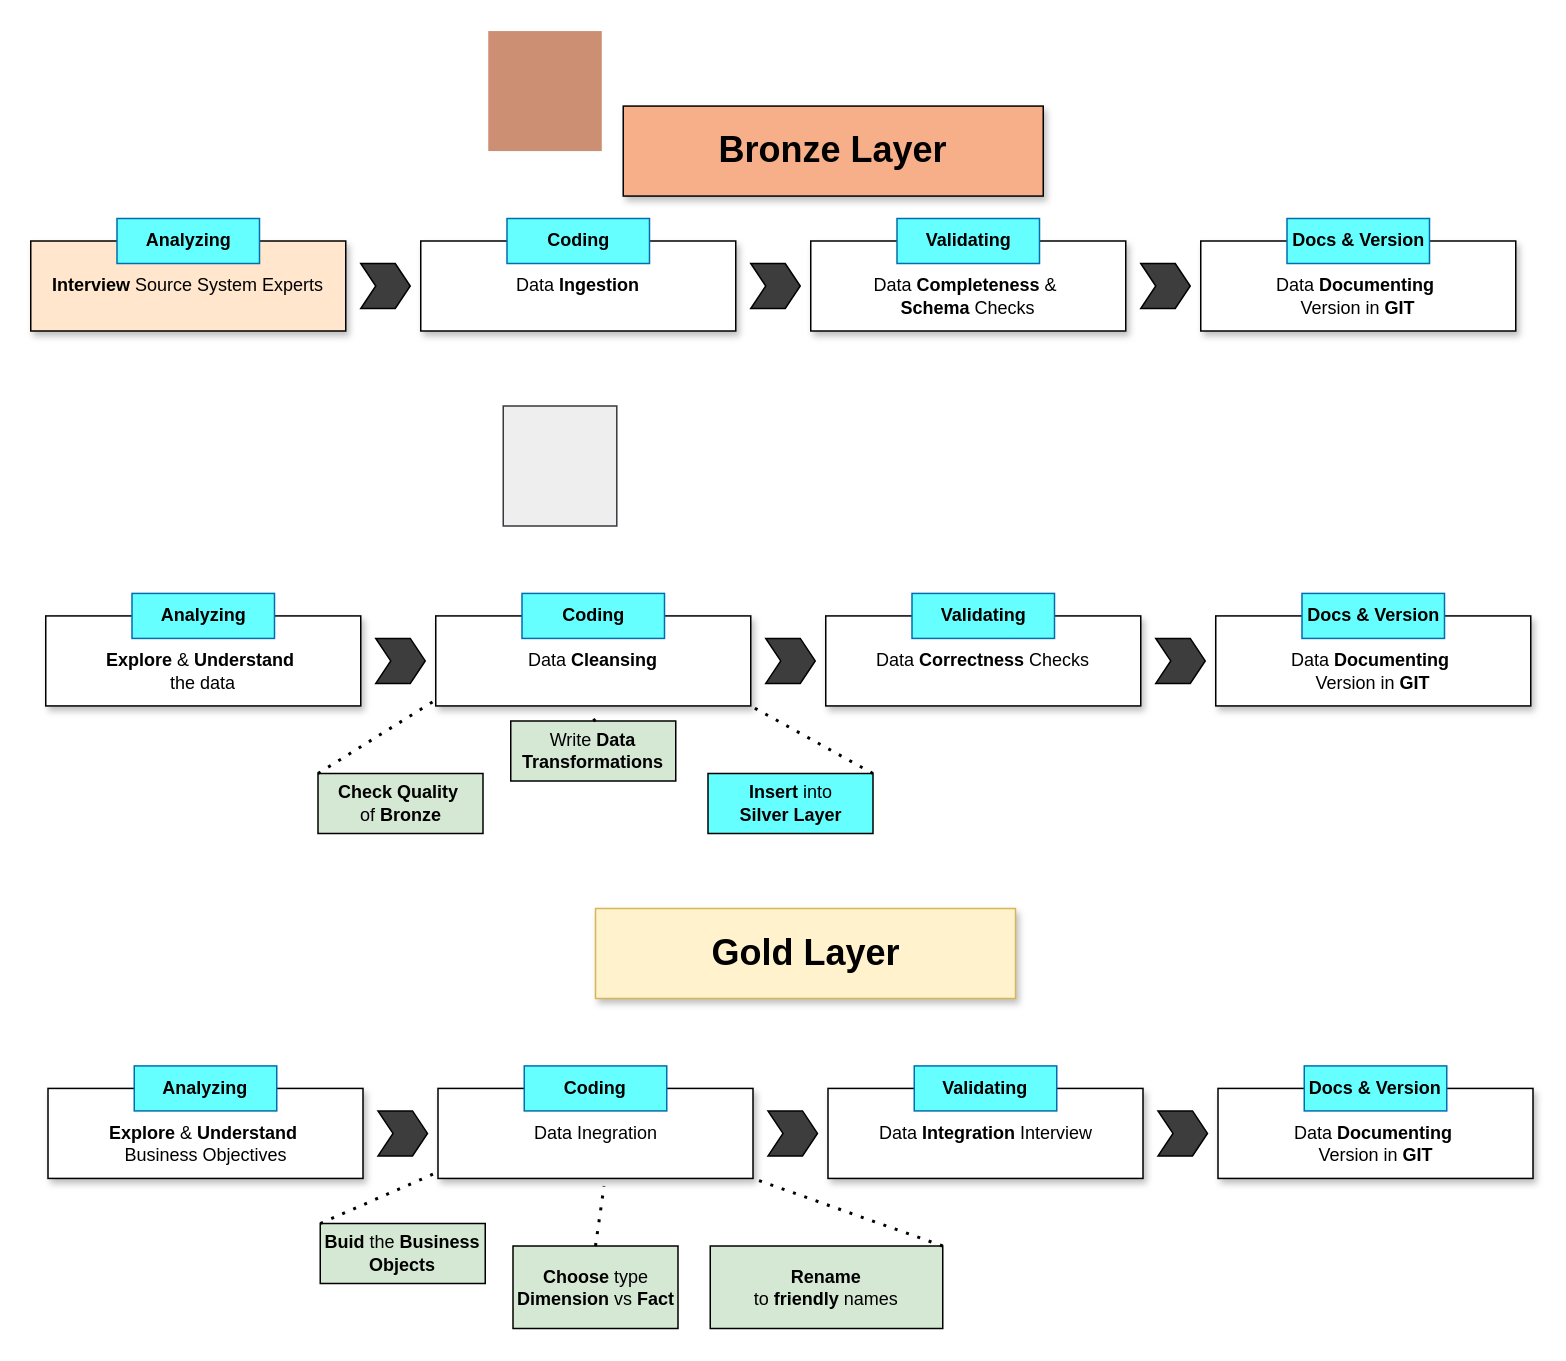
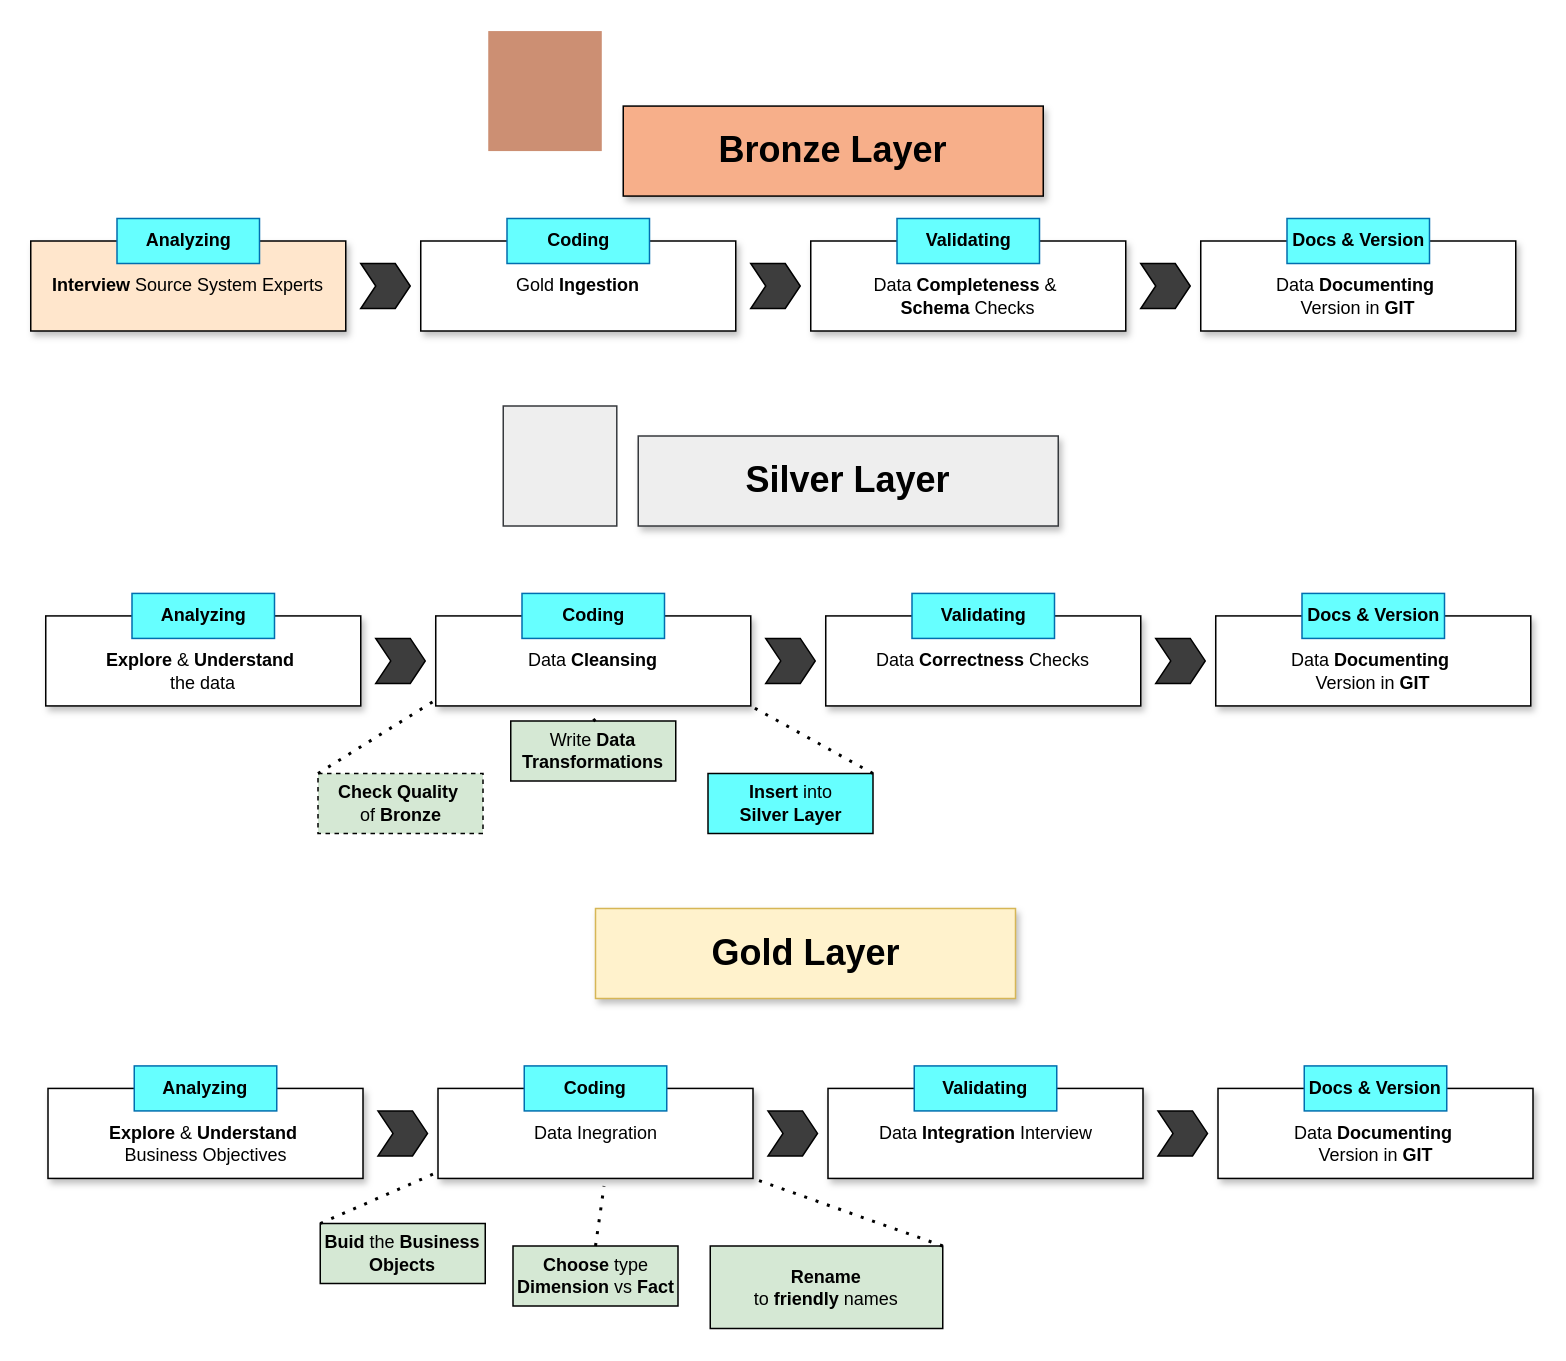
(578, 286) -> (578, 286)
none -> (848, 481)
(401, 803) -> (401, 803)
(596, 1287) -> (596, 1276)
